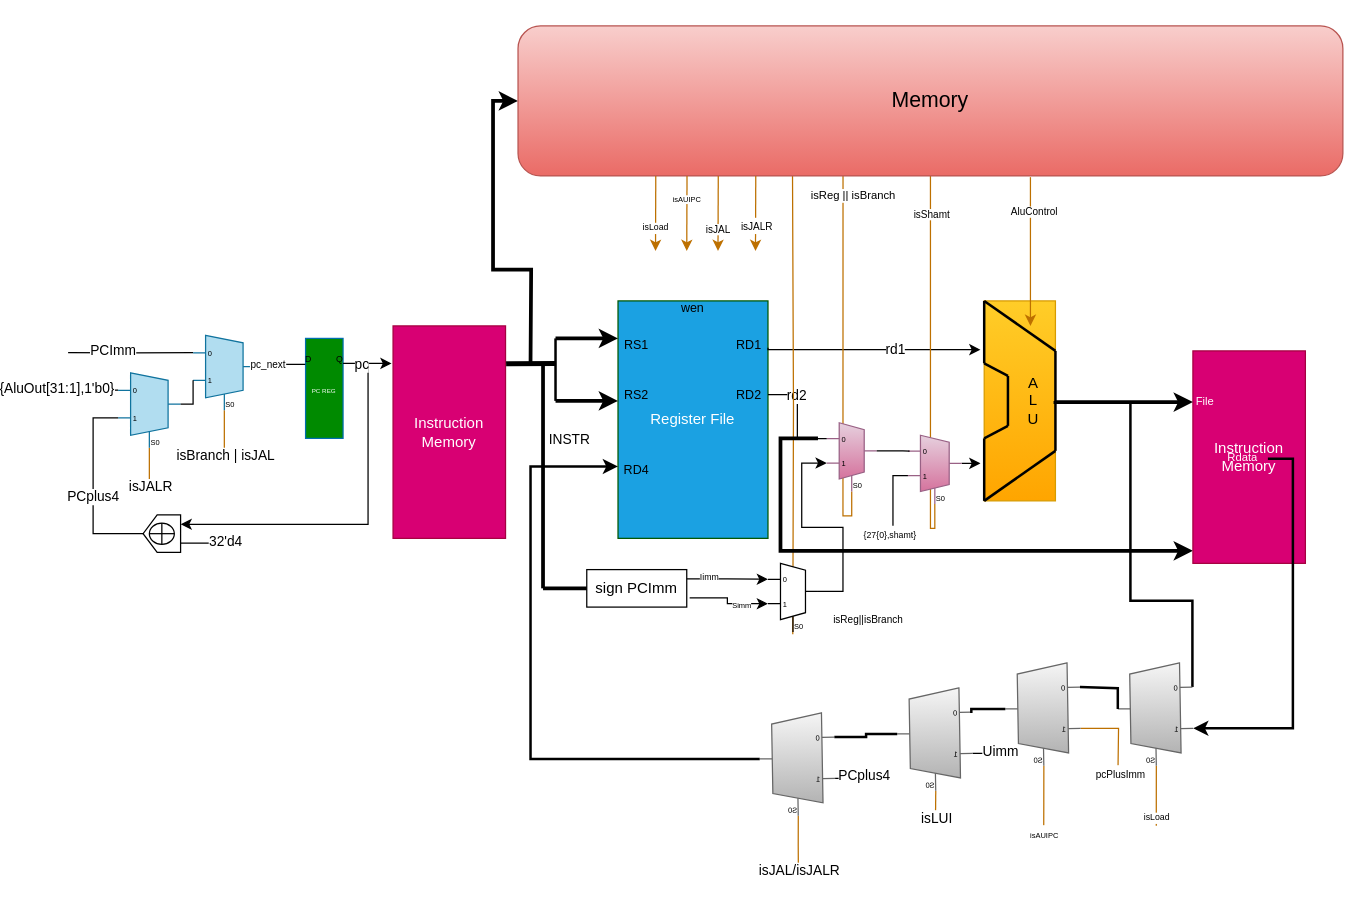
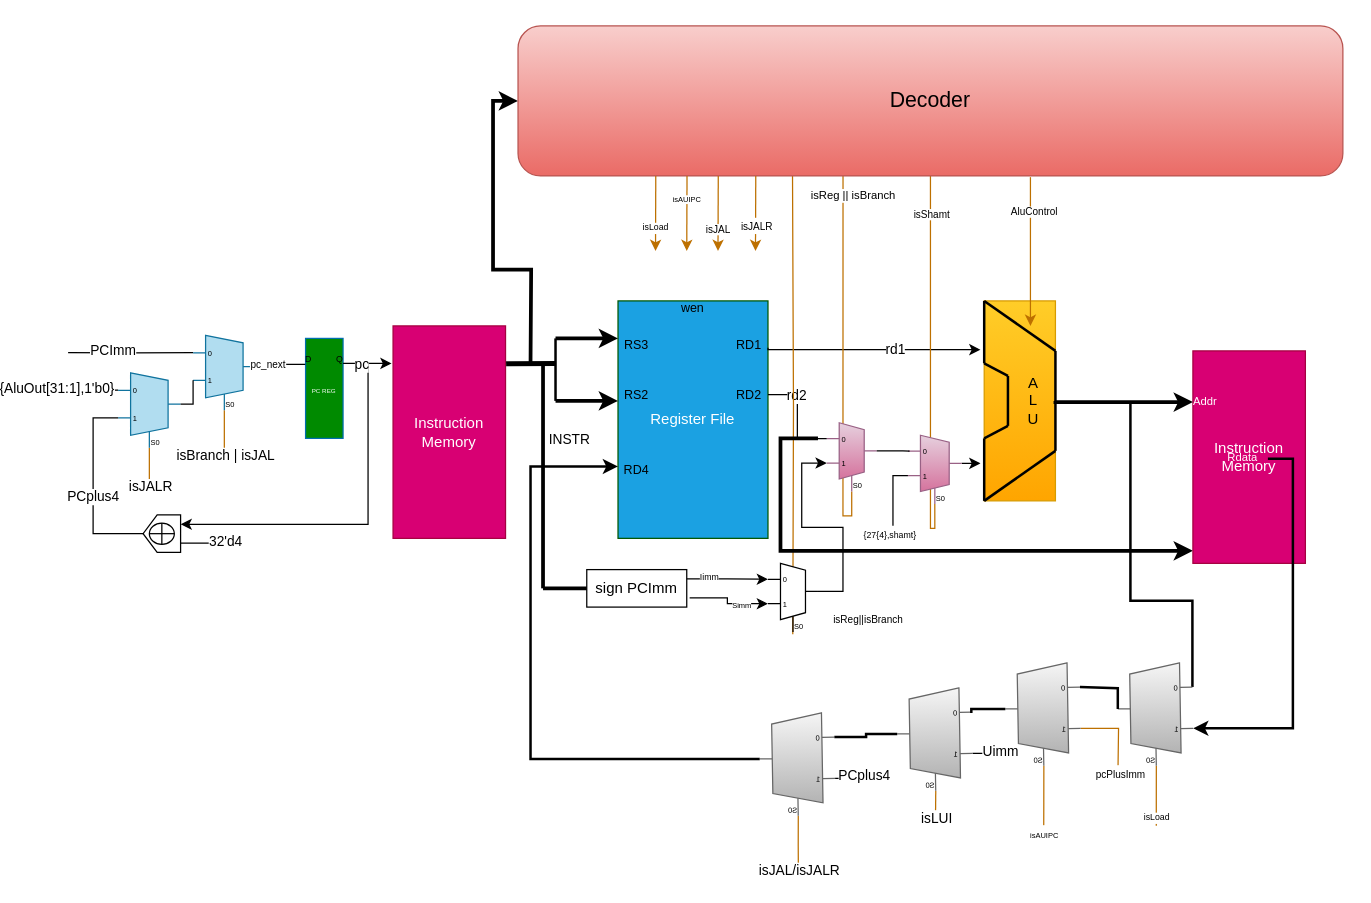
(931, 101) -> (931, 101)
(637, 344) -> (637, 344)
(1206, 402) -> (1206, 402)
(891, 533) -> (891, 533)
